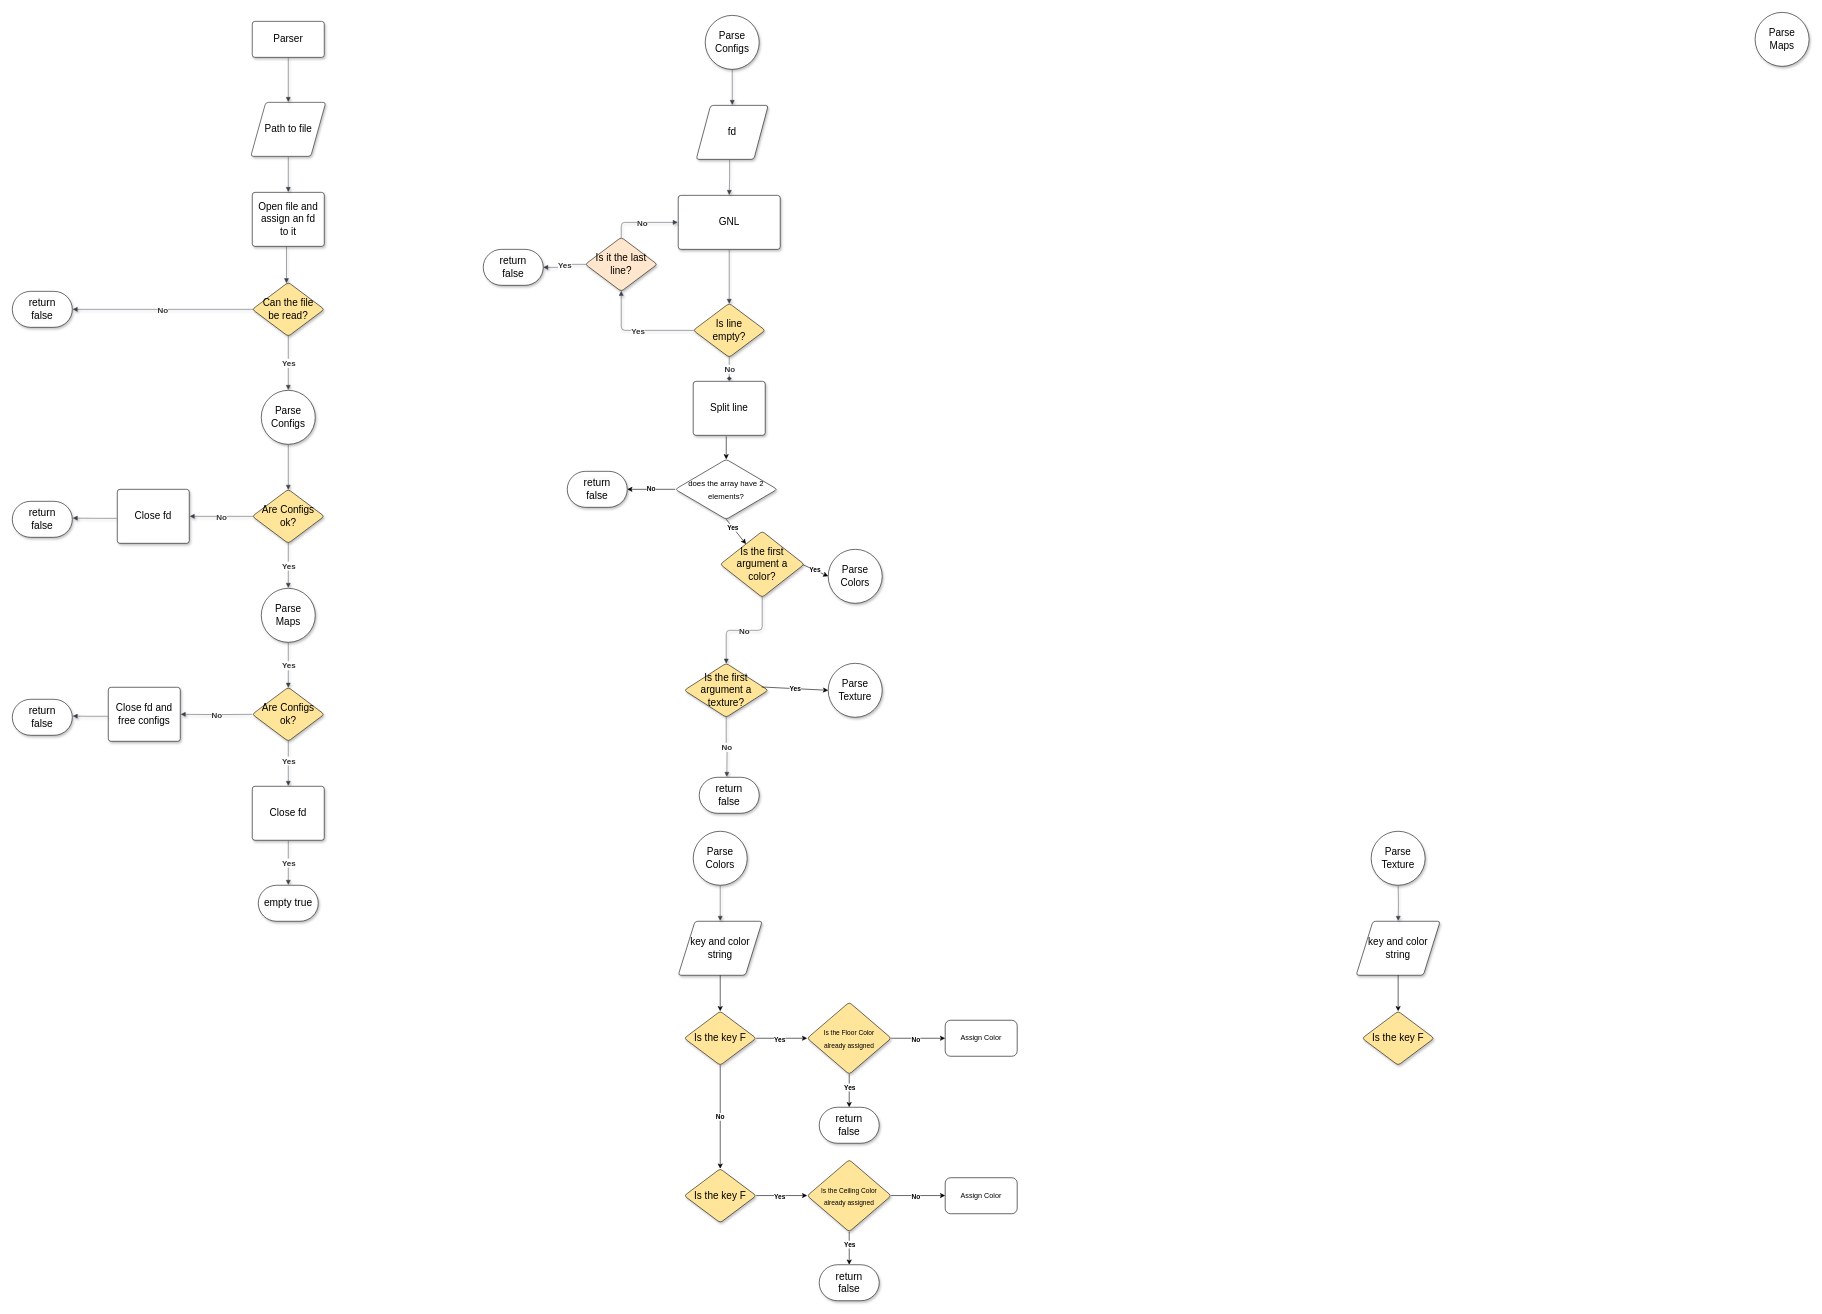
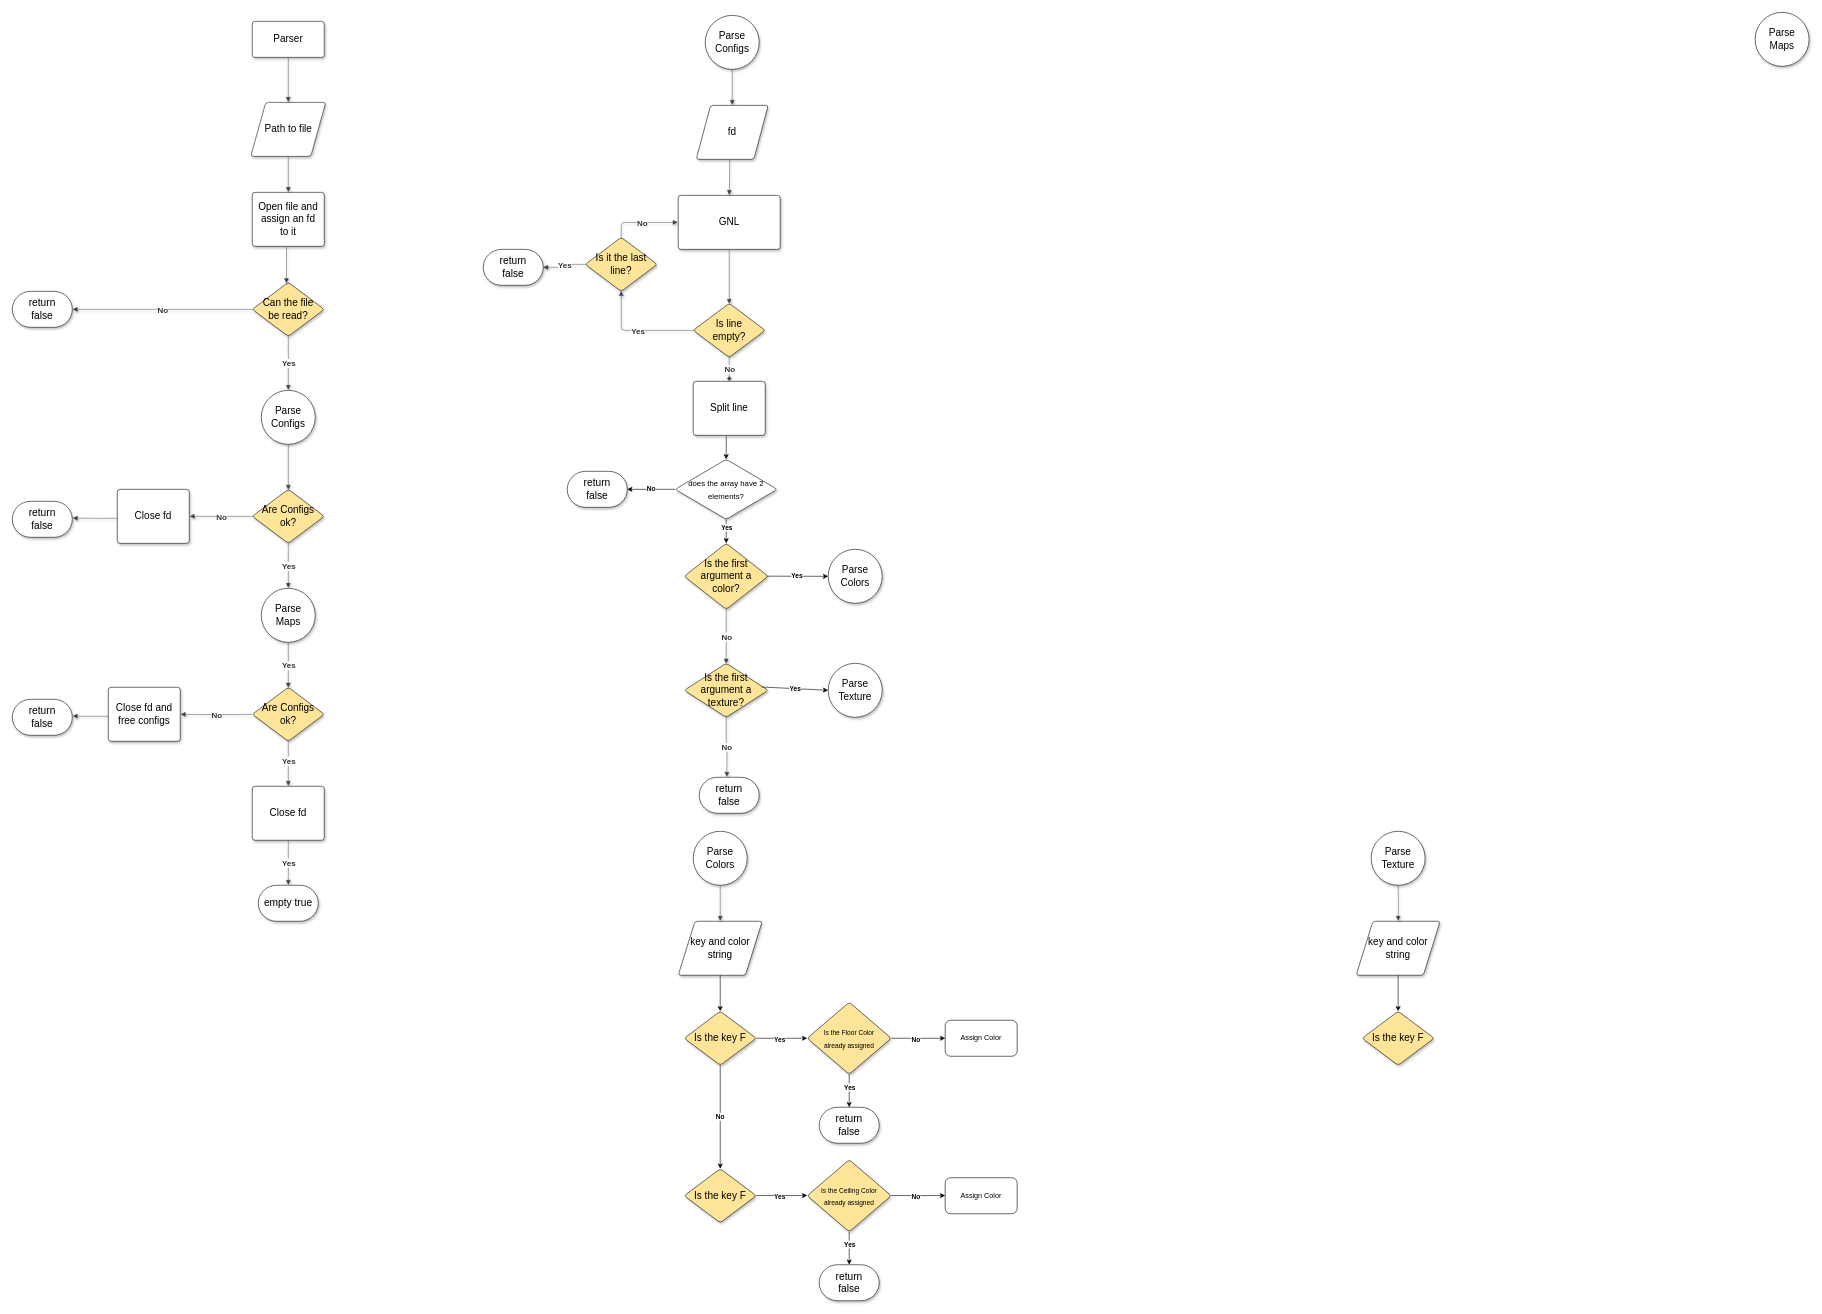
(621, 264) -> (621, 264)
(762, 564) -> (726, 576)
